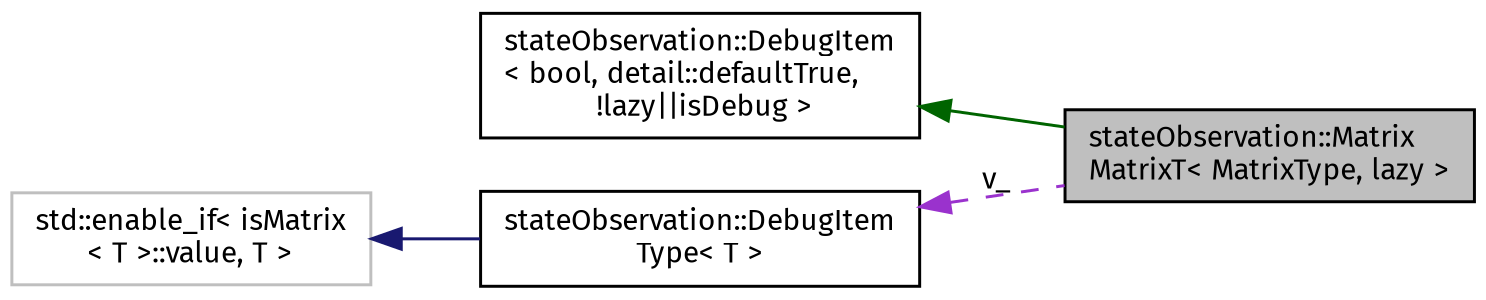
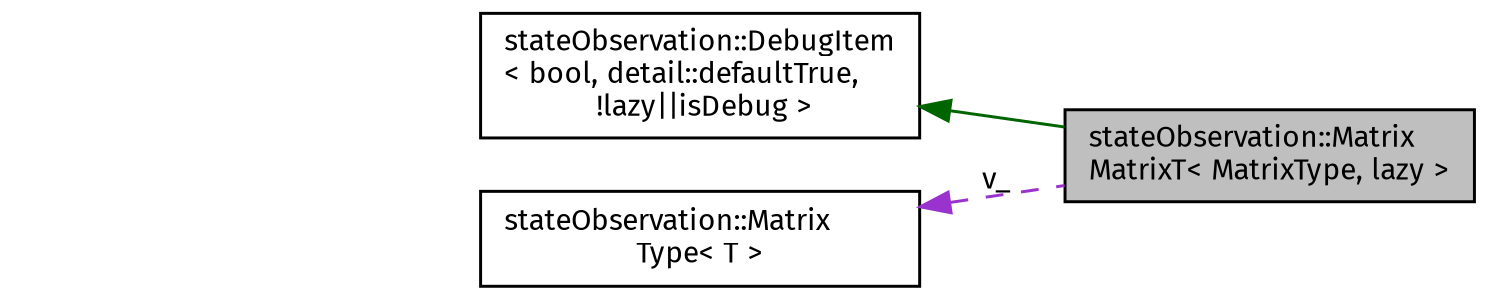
(191, 239) -> none
(700, 239) -> (700, 239)
